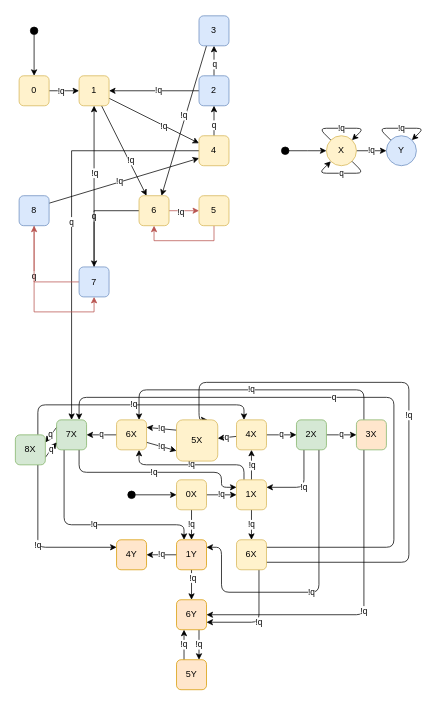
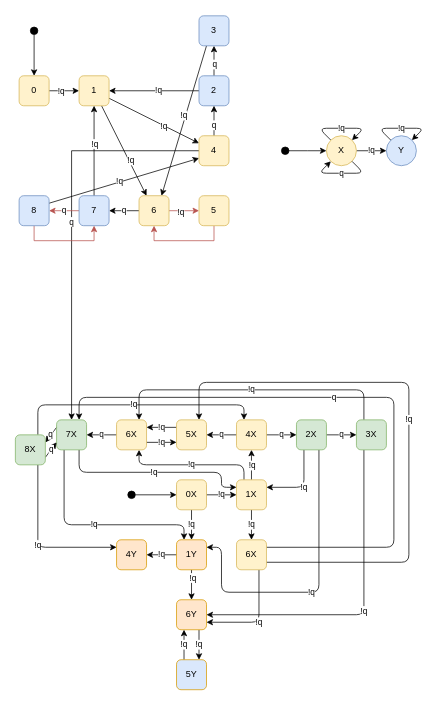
(94, 282) -> (94, 210)
(372, 435) -> (372, 435)
(197, 440) -> (192, 435)
(192, 675) -> (192, 675)
